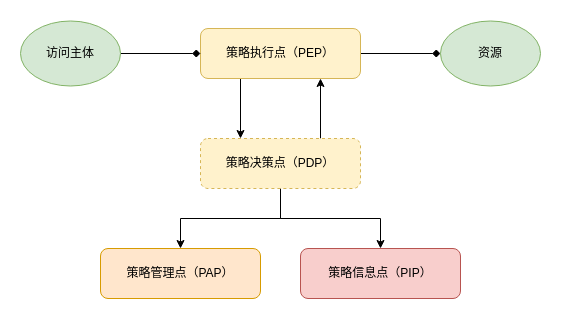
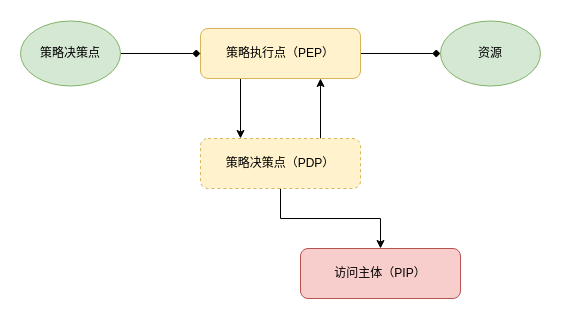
(71, 54) -> (71, 54)
(219, 219) -> none
(181, 274) -> none
(381, 274) -> (381, 274)
